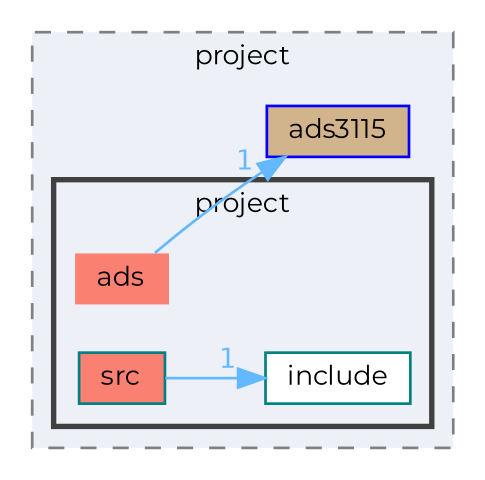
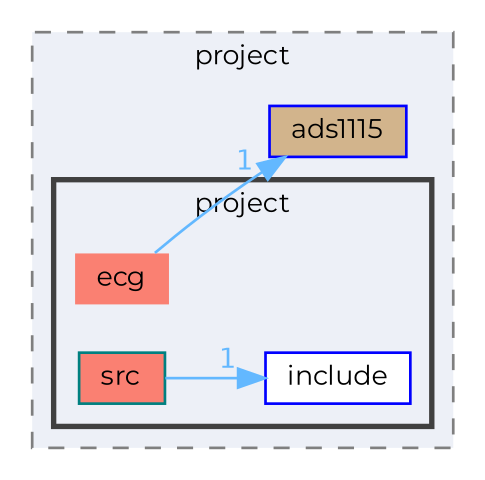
(338, 131) -> (338, 131)
(122, 279) -> (122, 279)
(338, 378) -> (338, 378)
